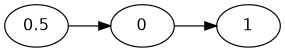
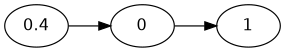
(37, 26) -> (37, 26)
